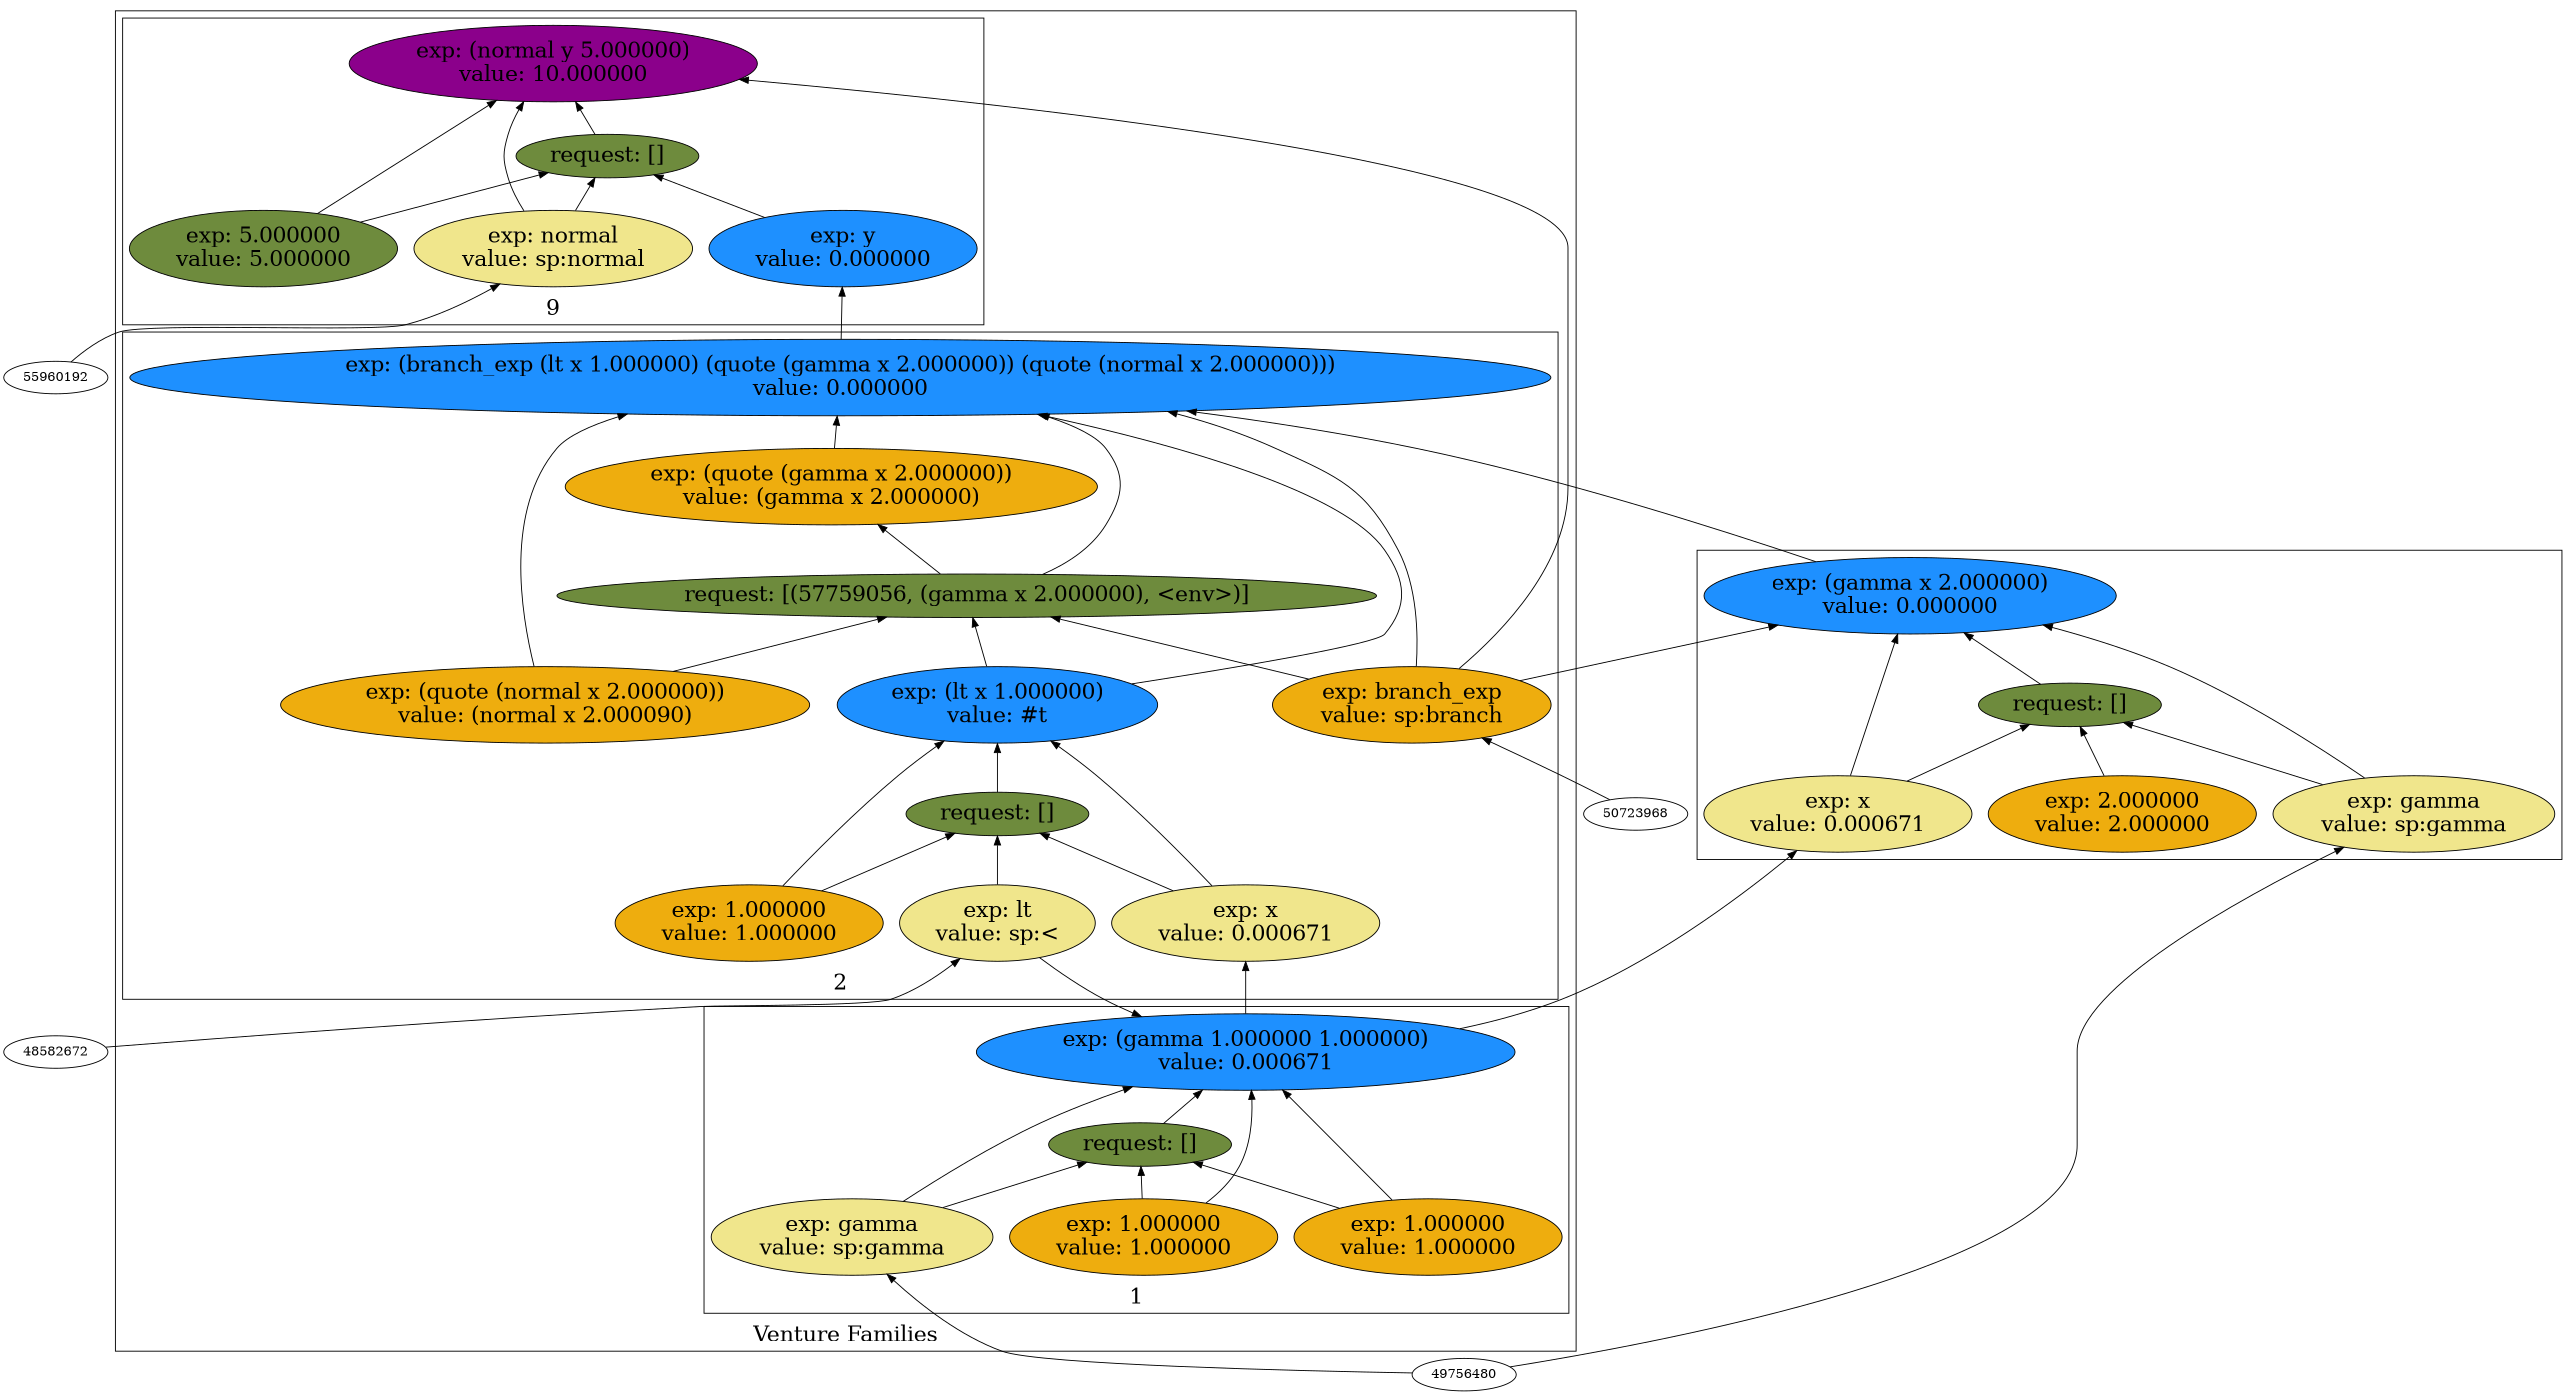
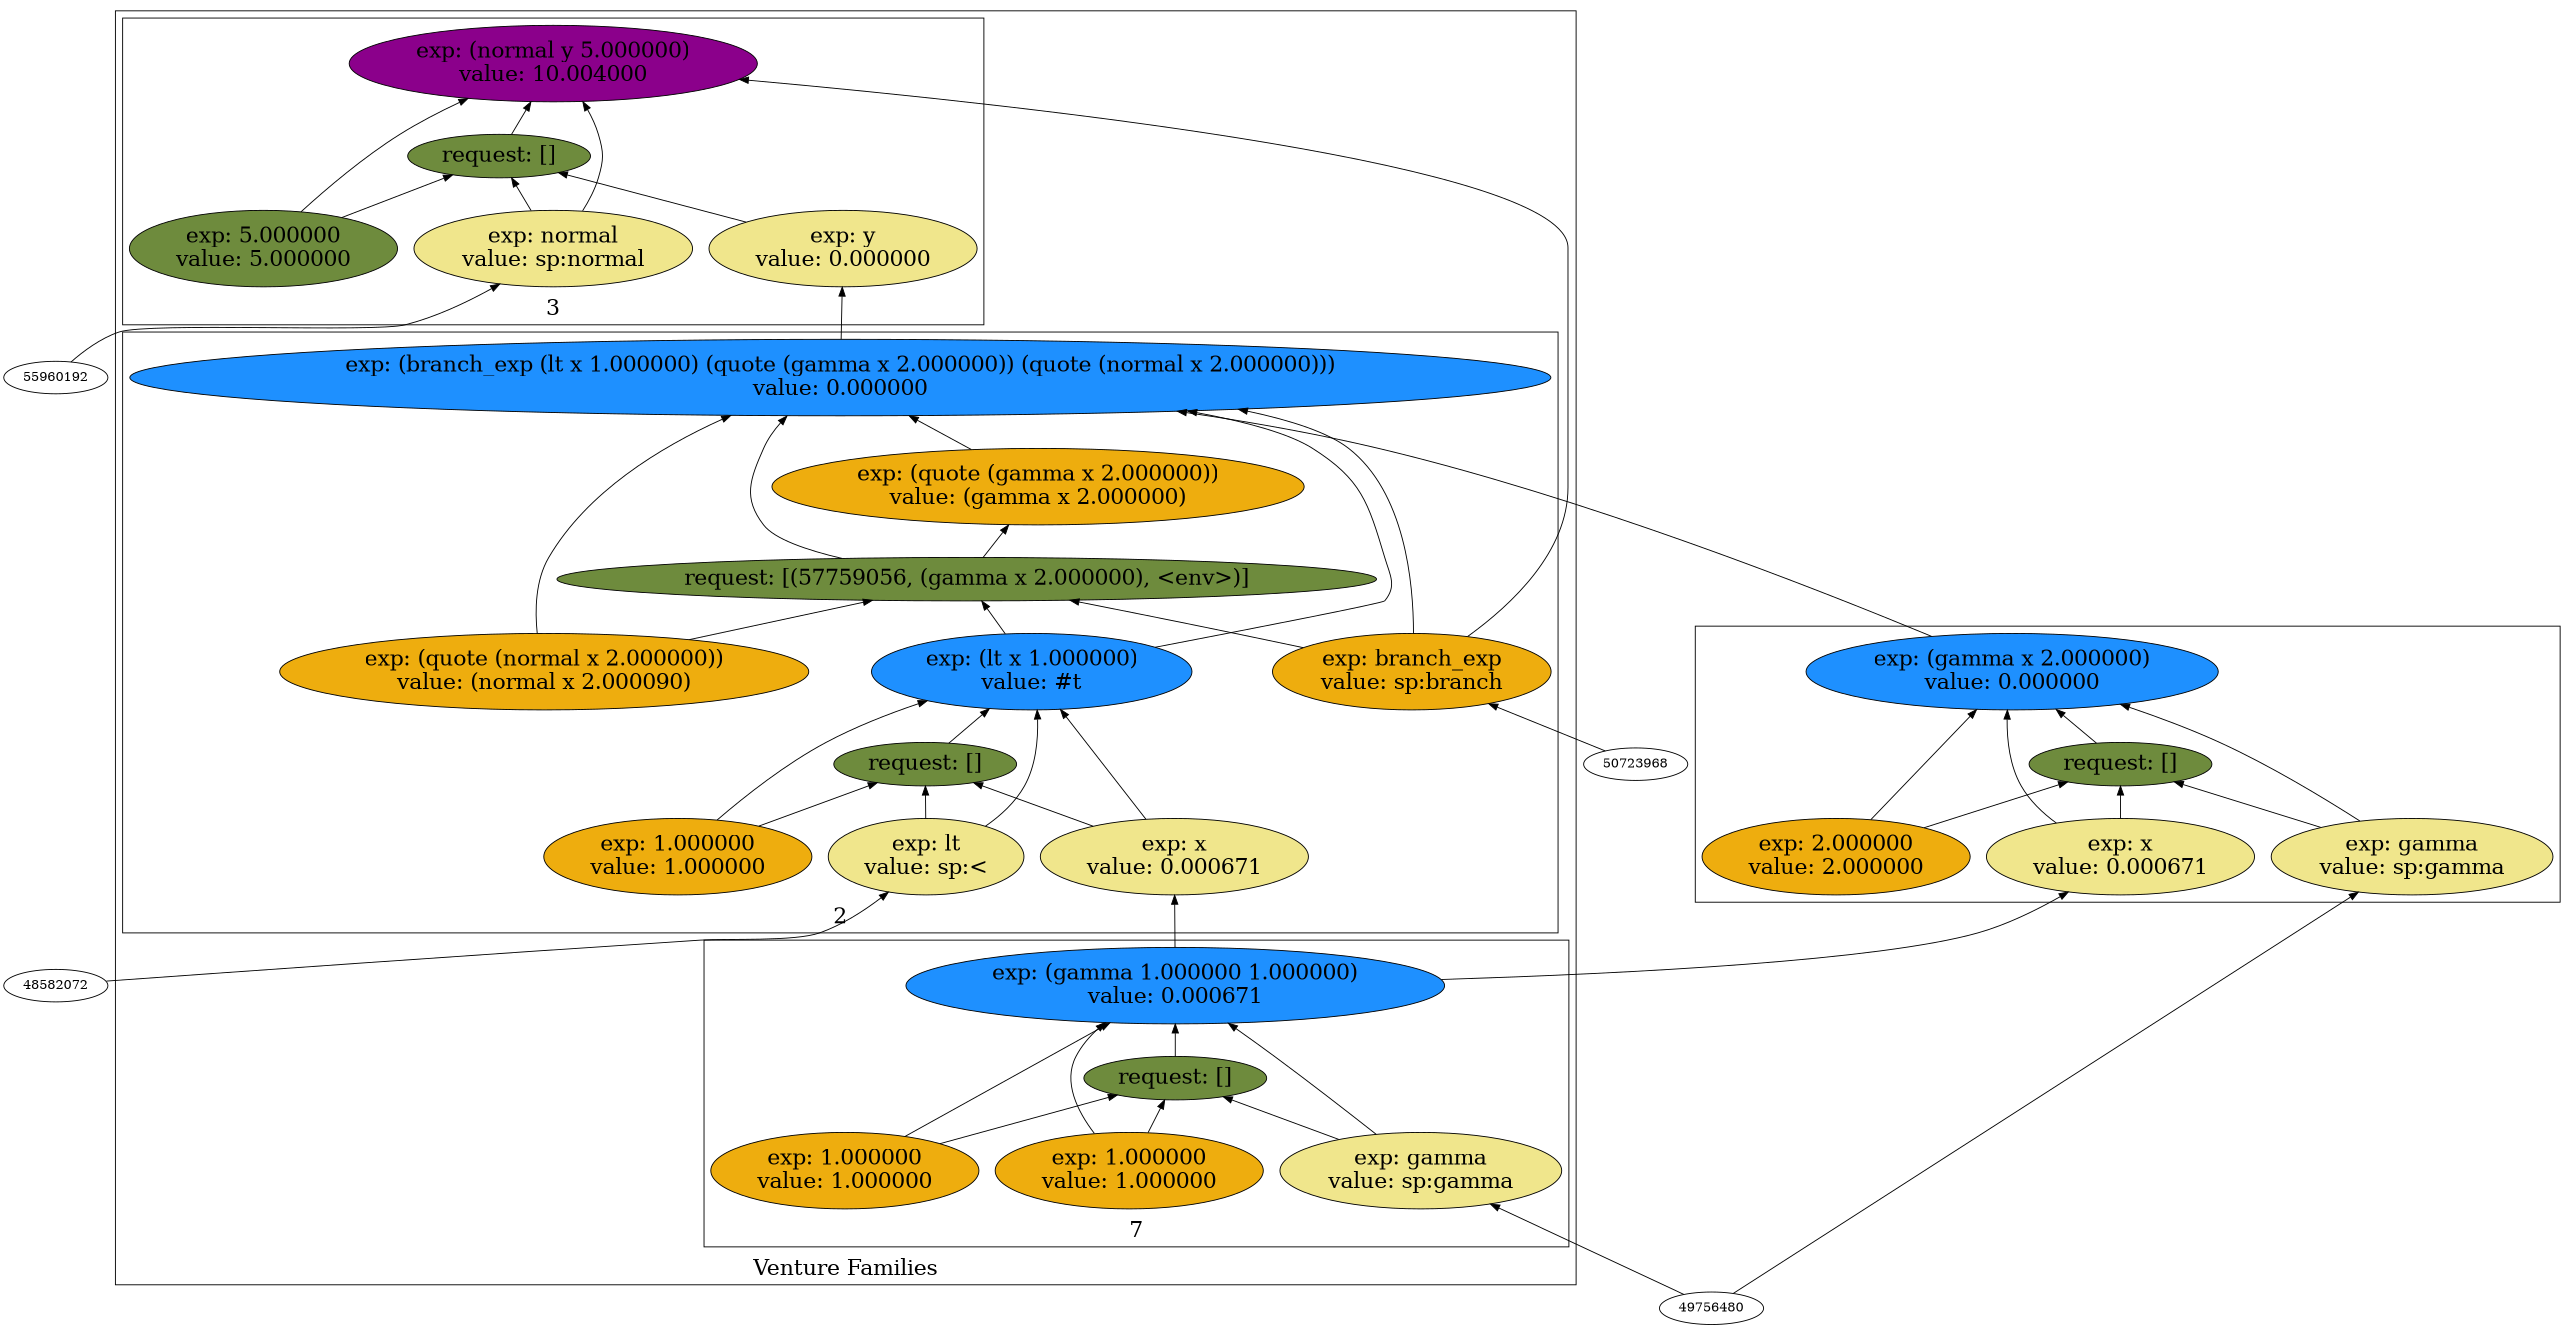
(553, 64) -> (553, 64)
(843, 249) -> (843, 249)
(553, 309) -> (553, 309)
(1644, 654) -> (1921, 768)
(1085, 988) -> (1027, 781)
(56, 1052) -> (56, 986)
(1136, 1298) -> (1136, 1232)
